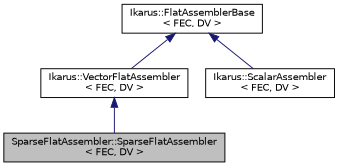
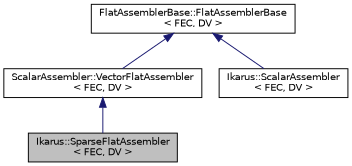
(192, 19) -> (193, 19)
(114, 83) -> (103, 83)
(114, 148) -> (103, 148)
